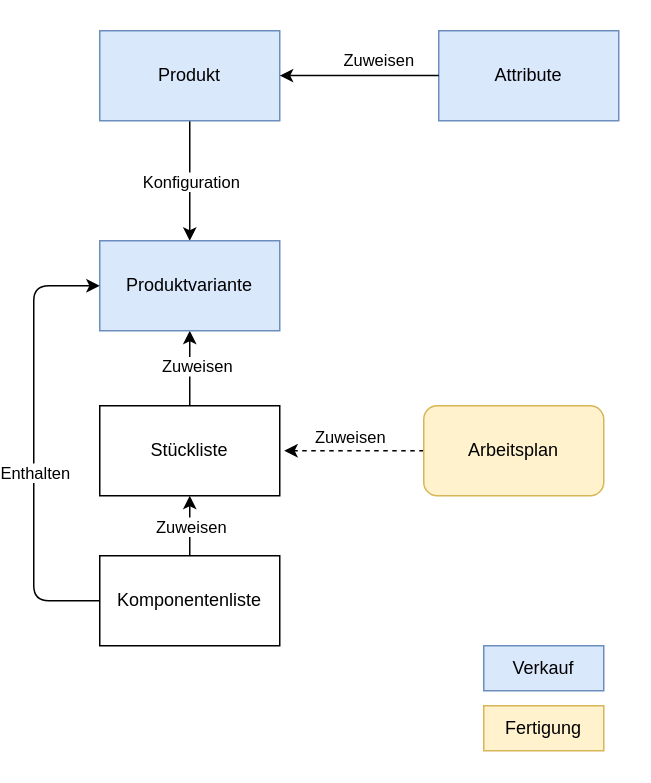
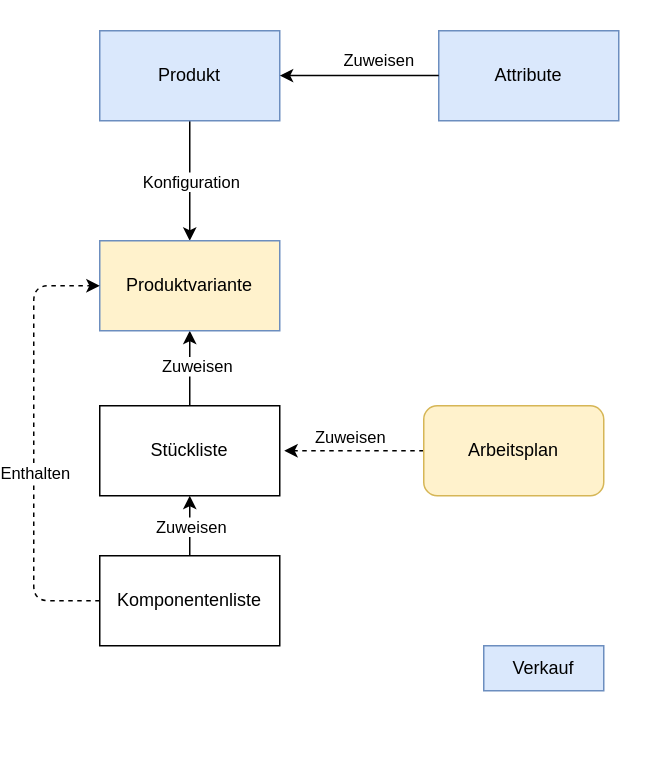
(190, 286) -> (190, 286)
(34, 351) -> (34, 351)
(544, 728) -> none
